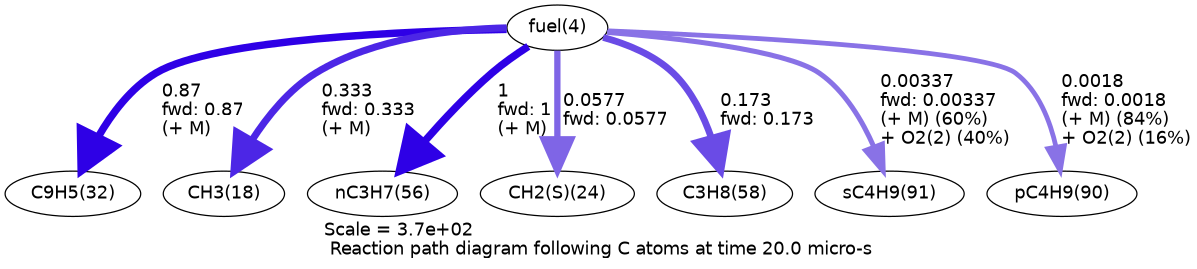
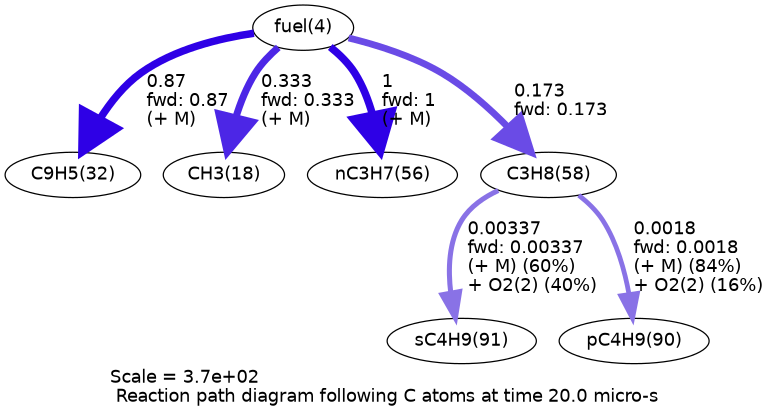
(856, 46) -> (613, 240)
(761, 53) -> (456, 232)
(557, 194) -> none
